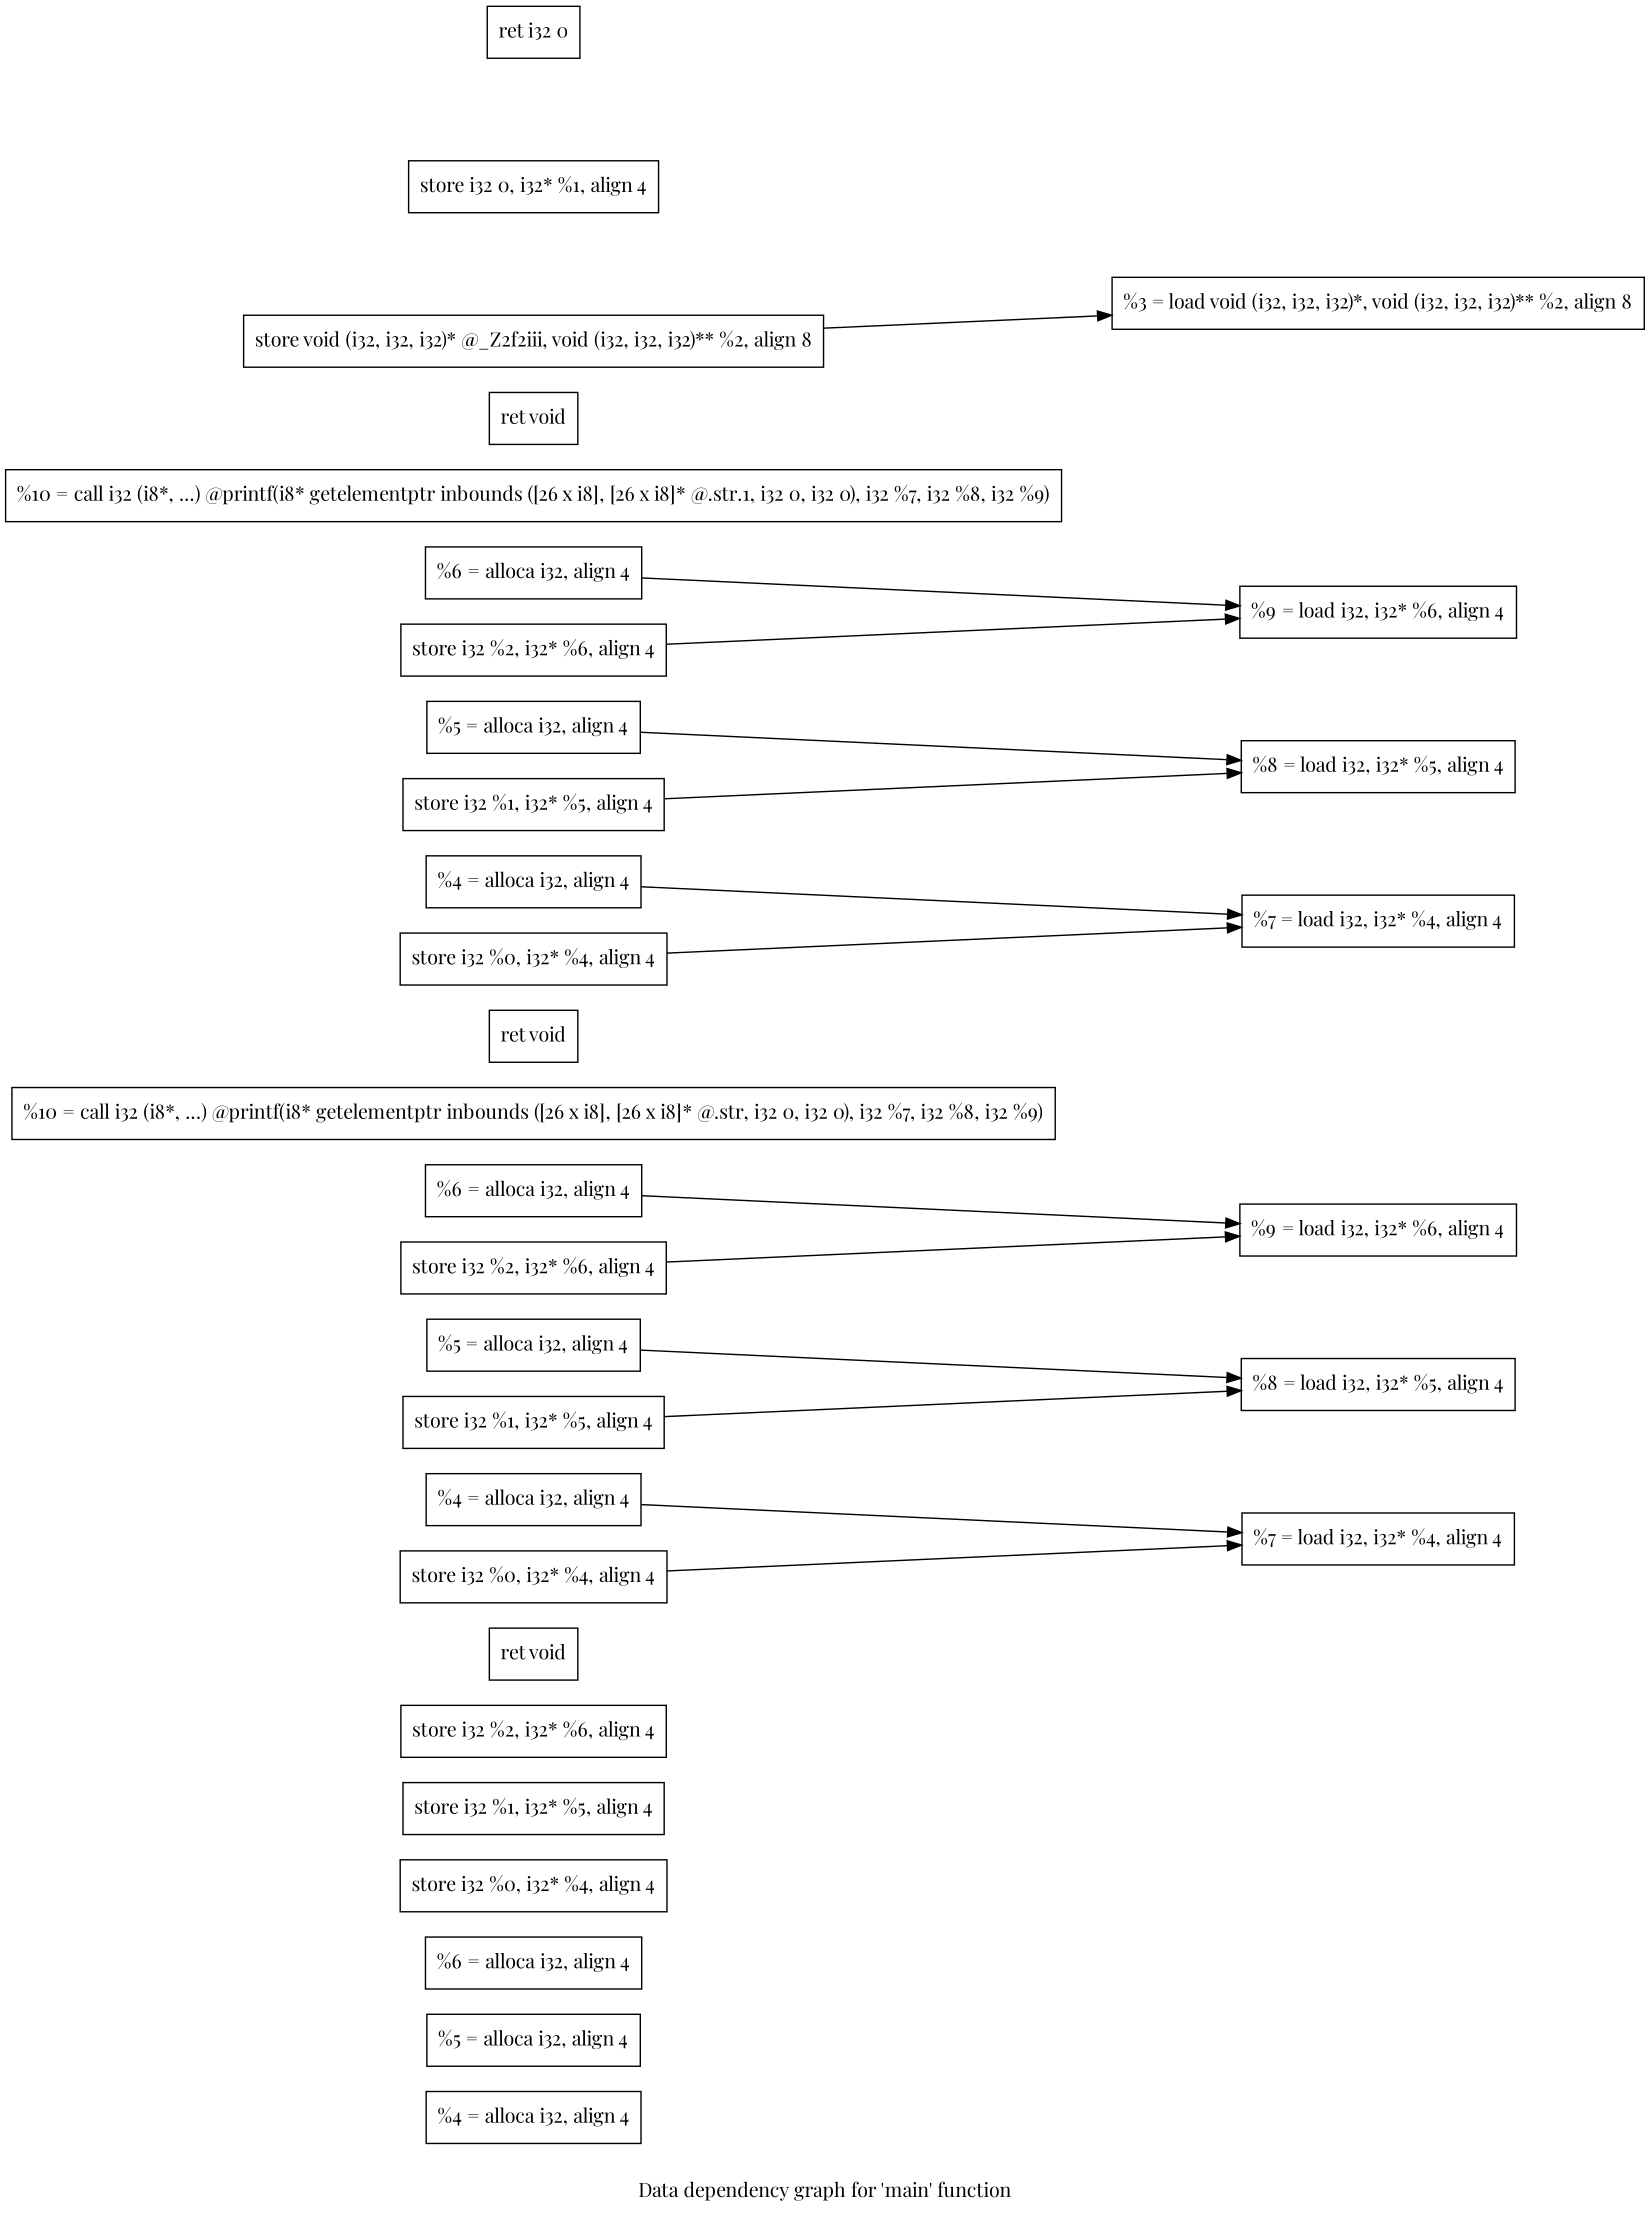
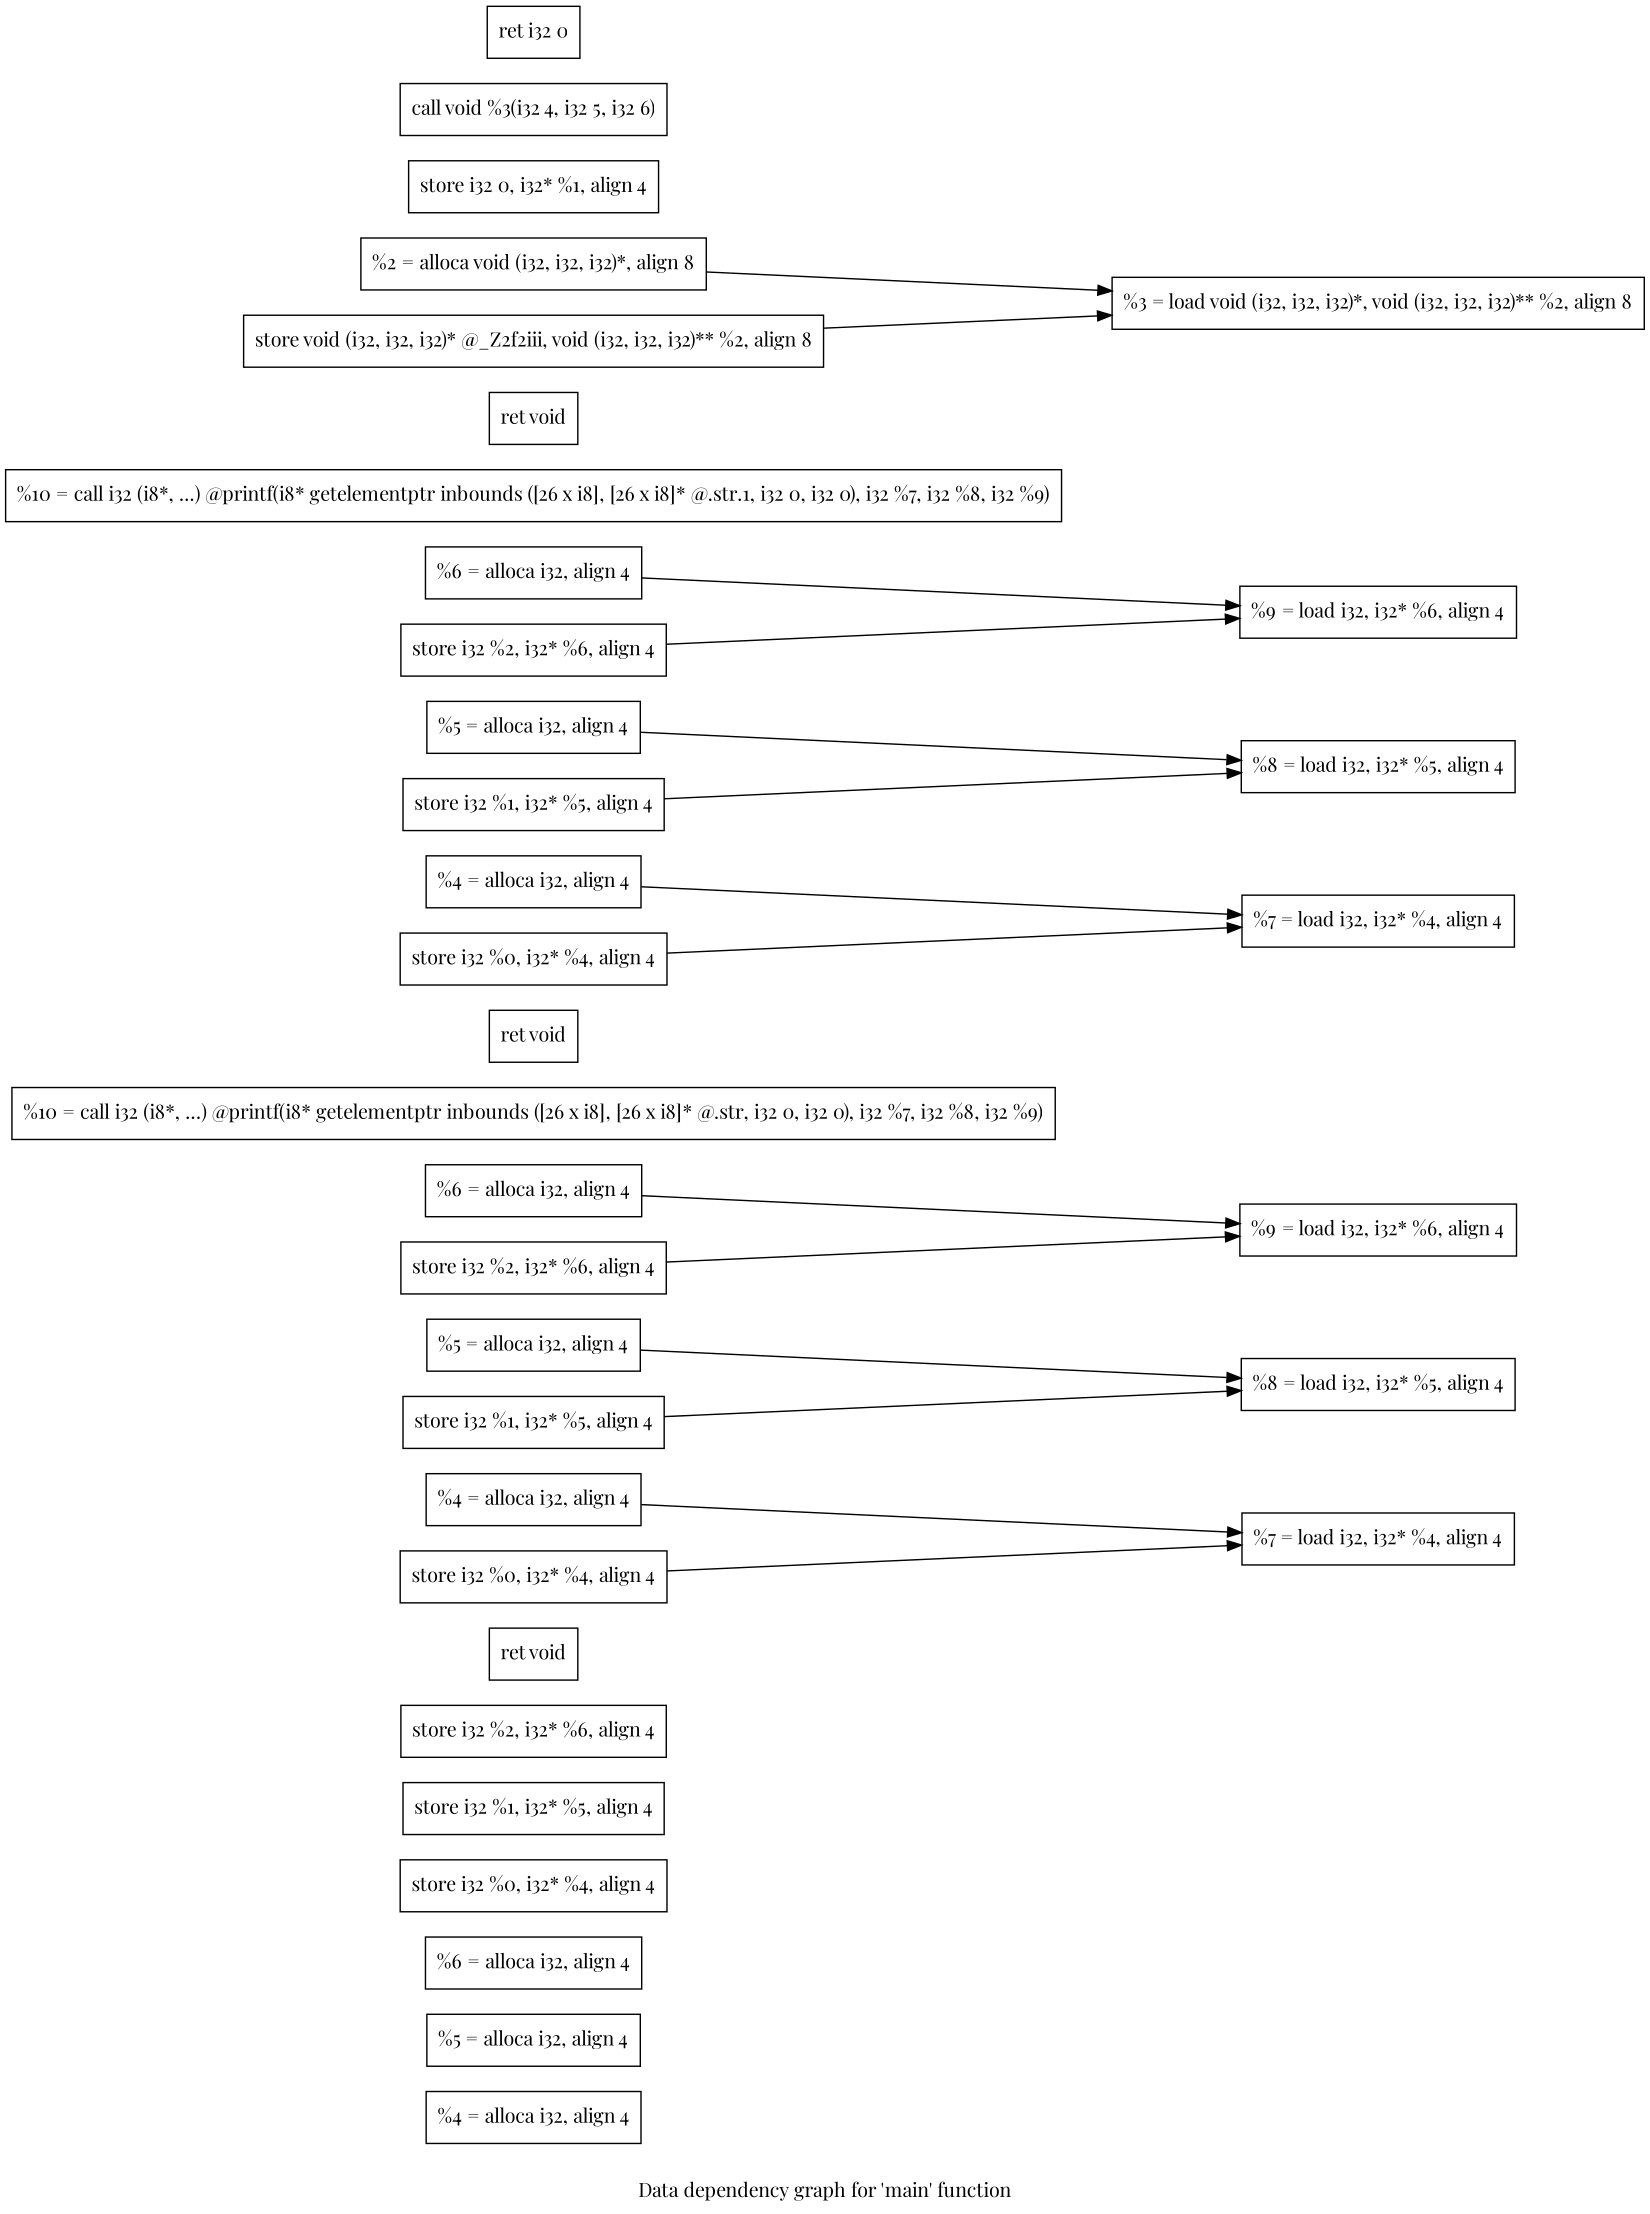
none -> (534, 110)
none -> (534, 264)
